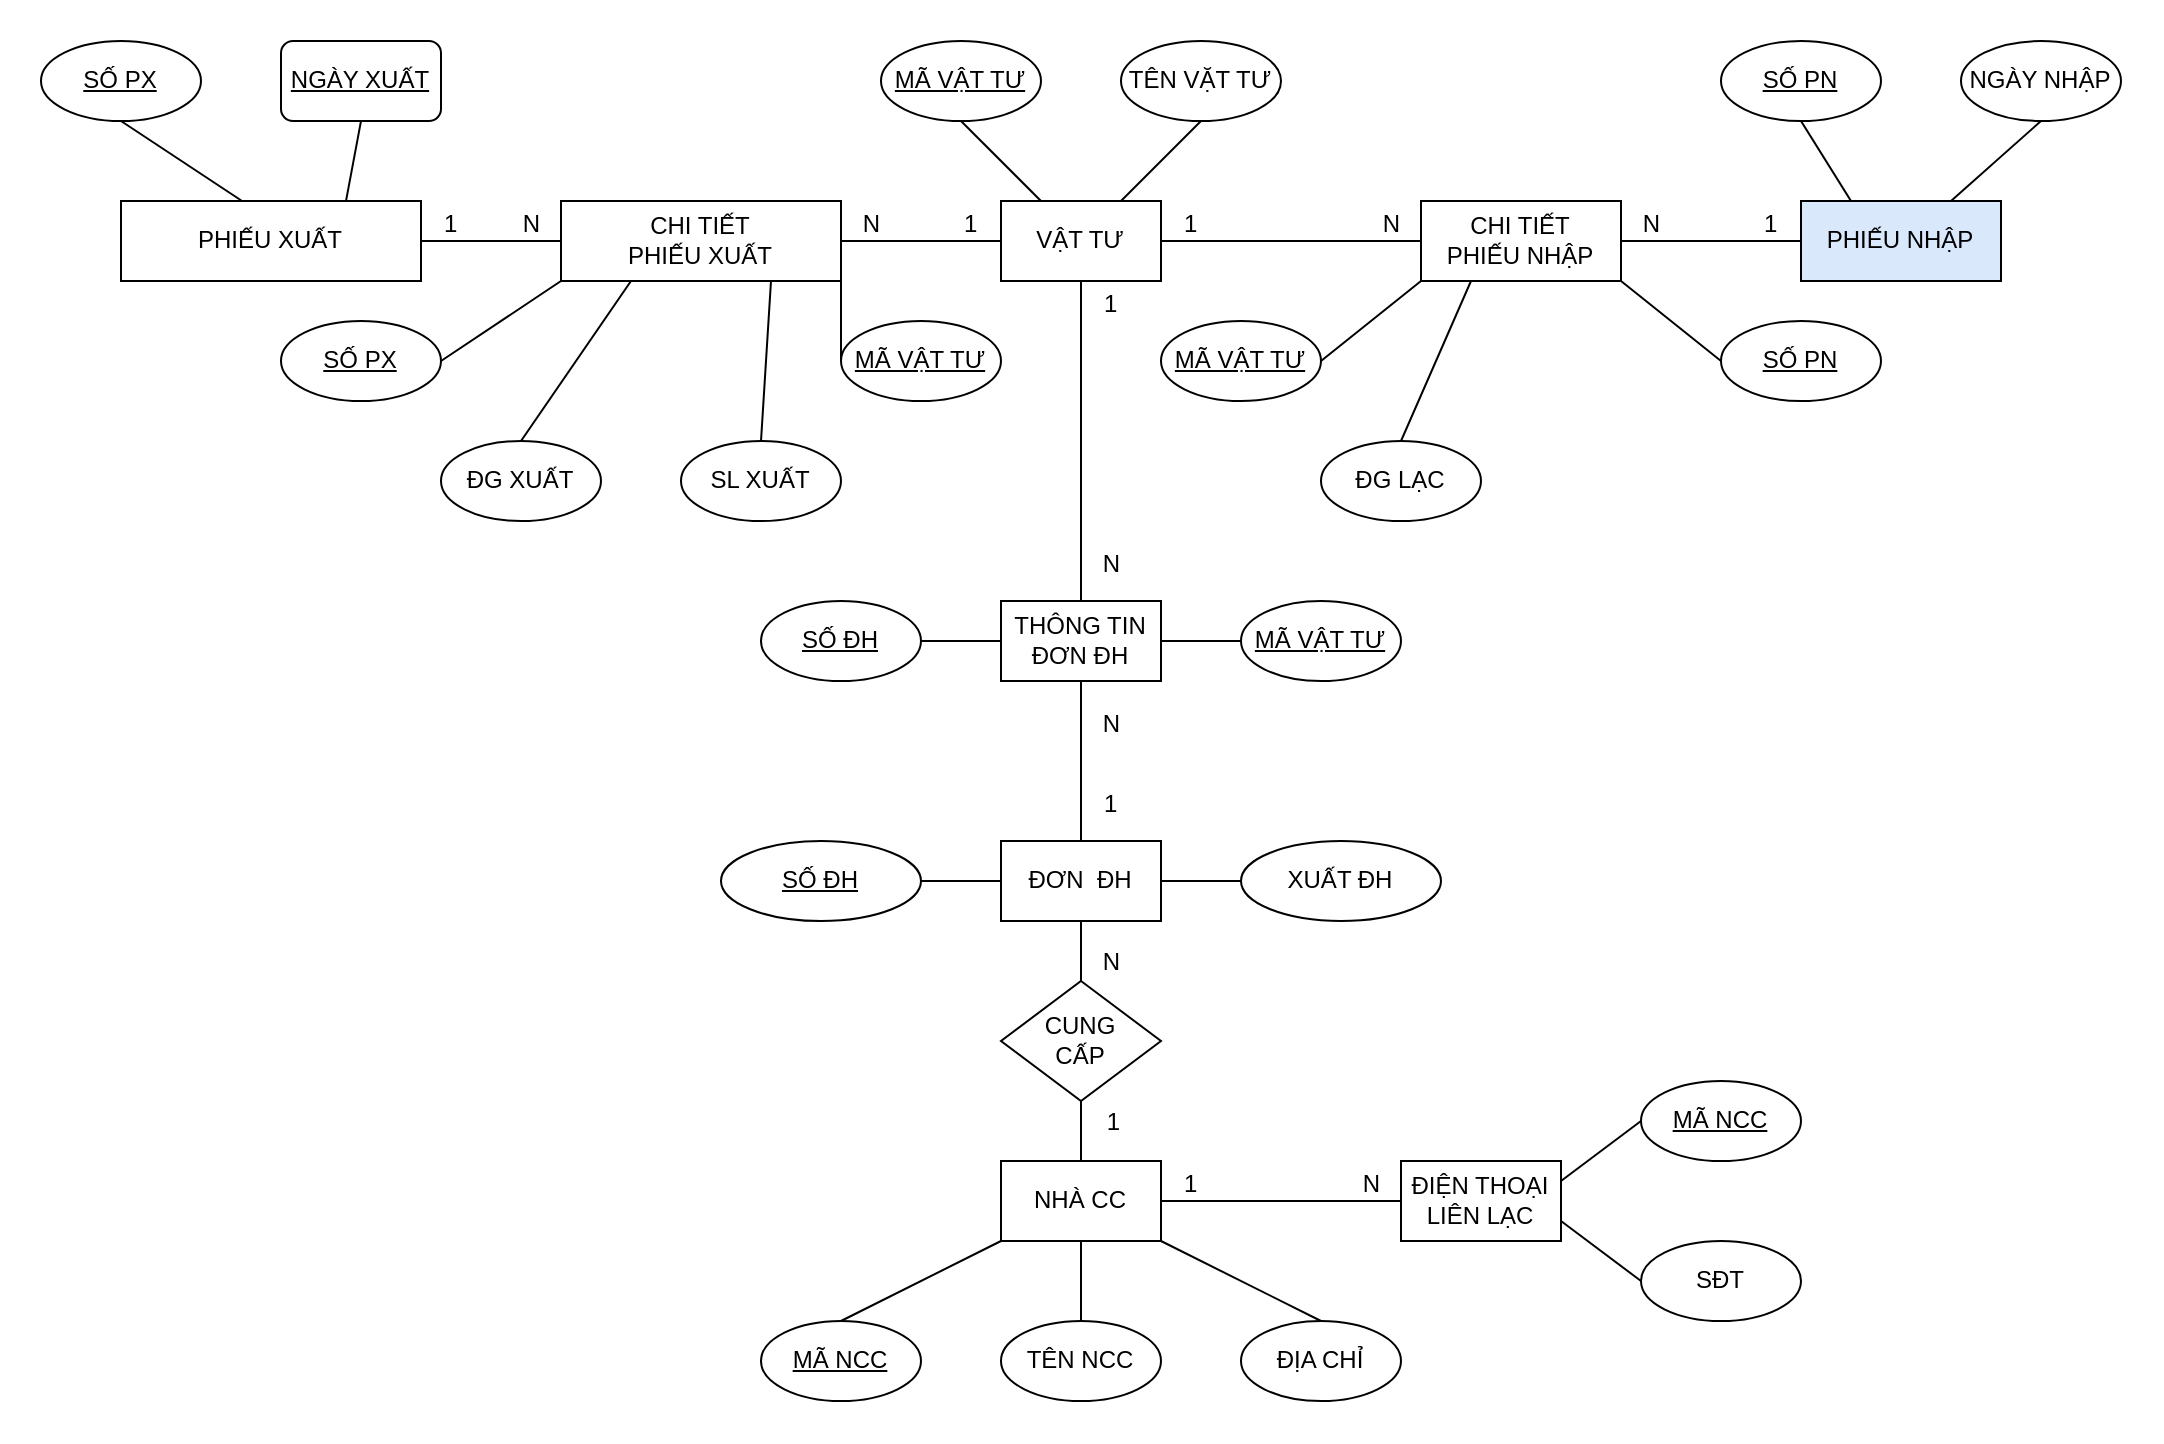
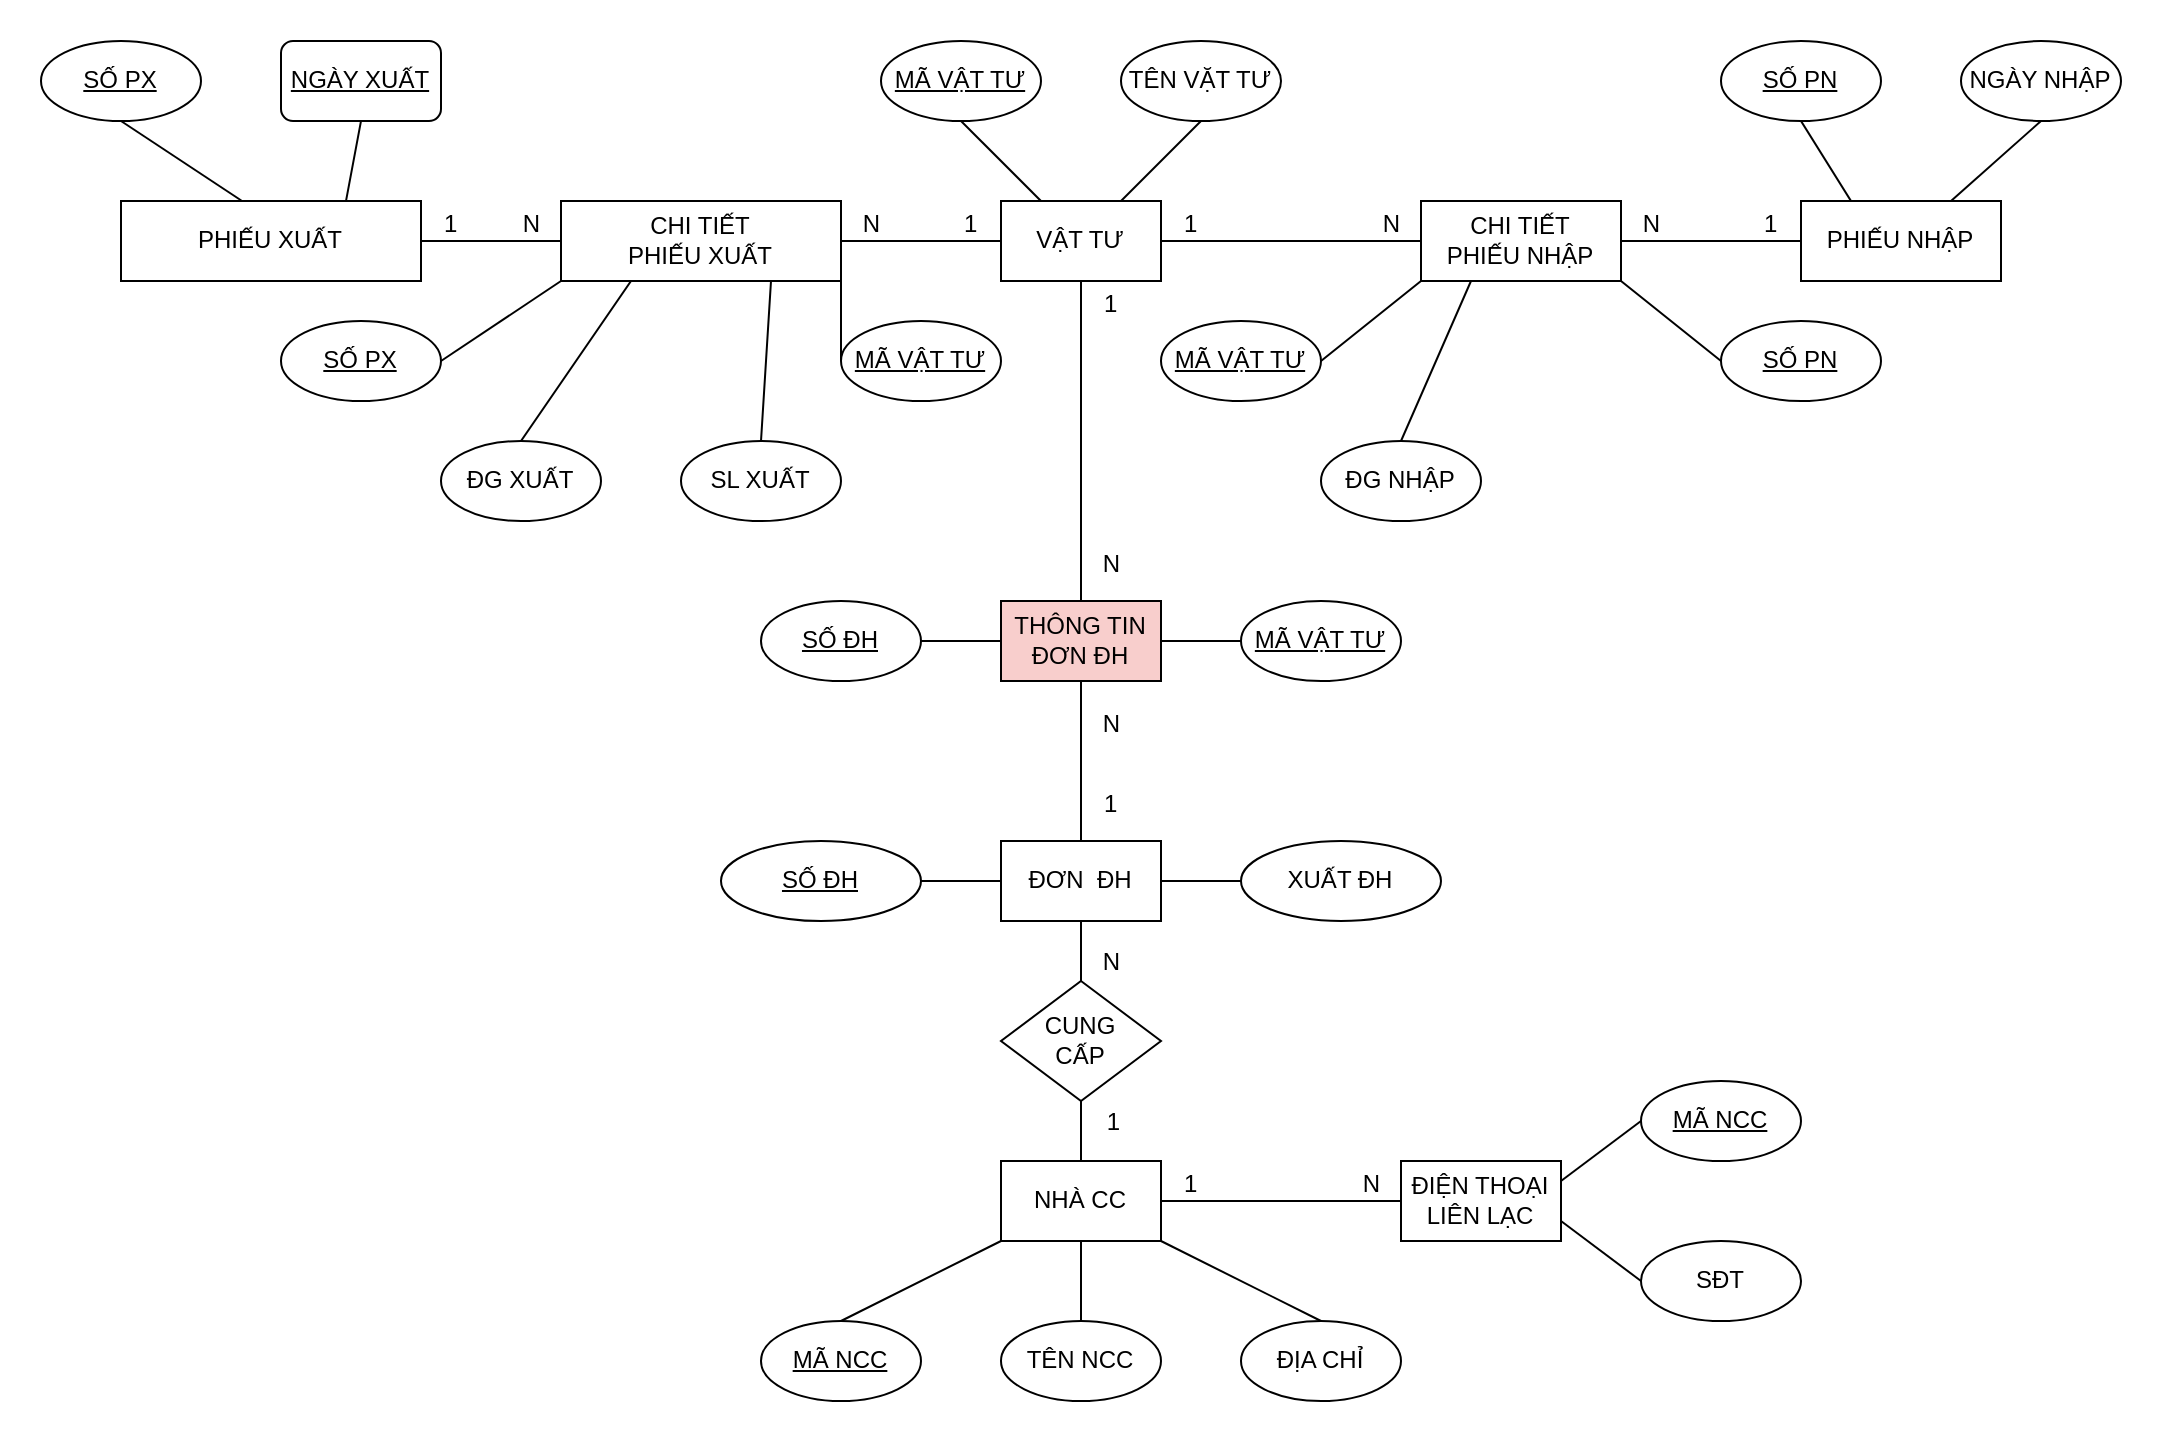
(1901, 241) -> (1901, 241)
(1401, 481) -> (1401, 481)
(1081, 641) -> (1081, 641)
